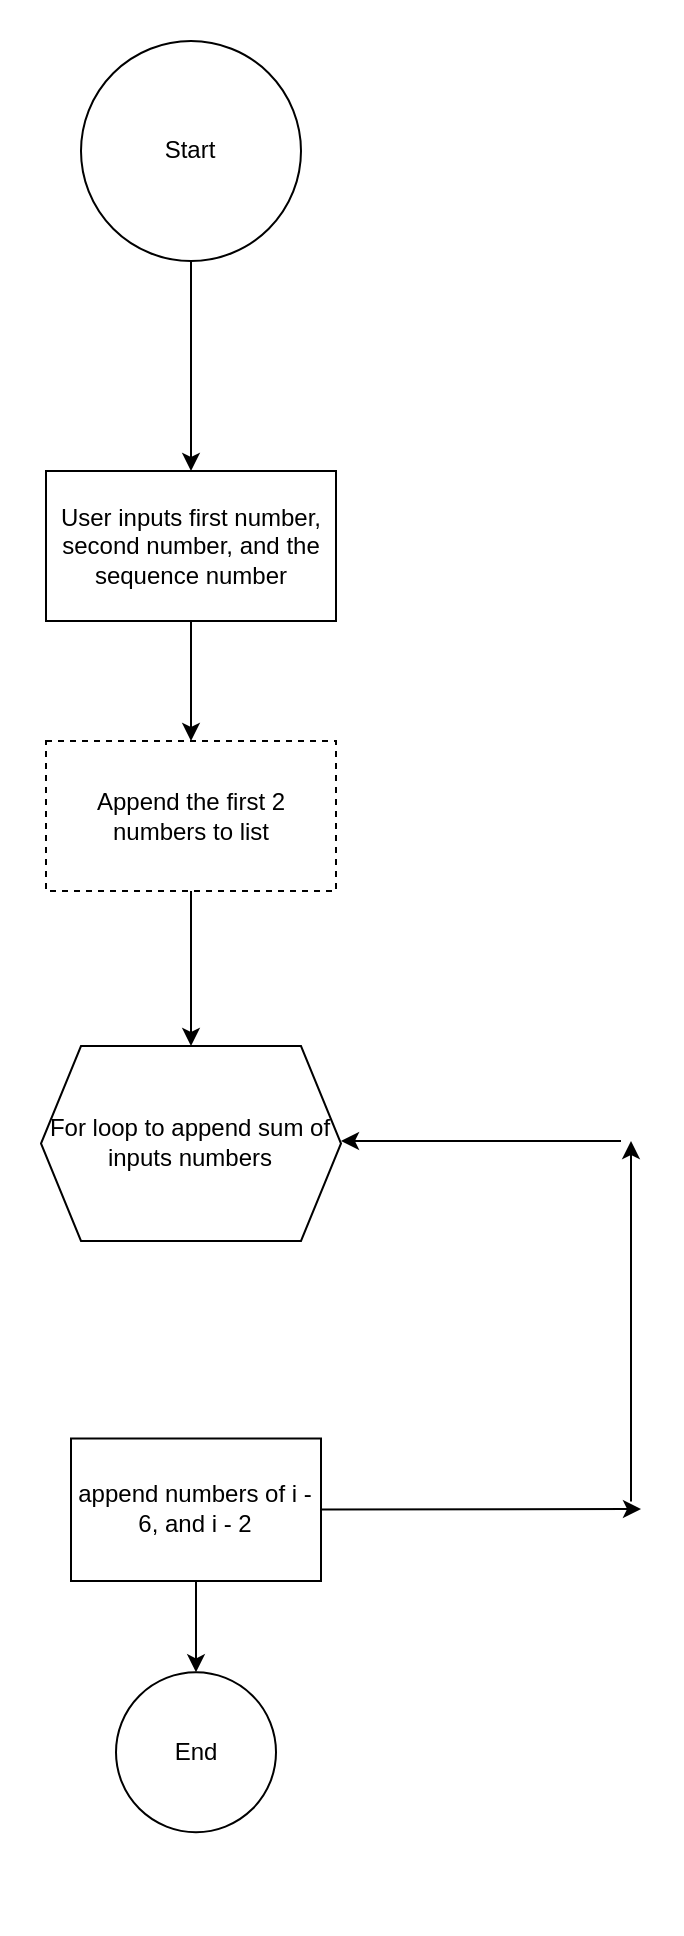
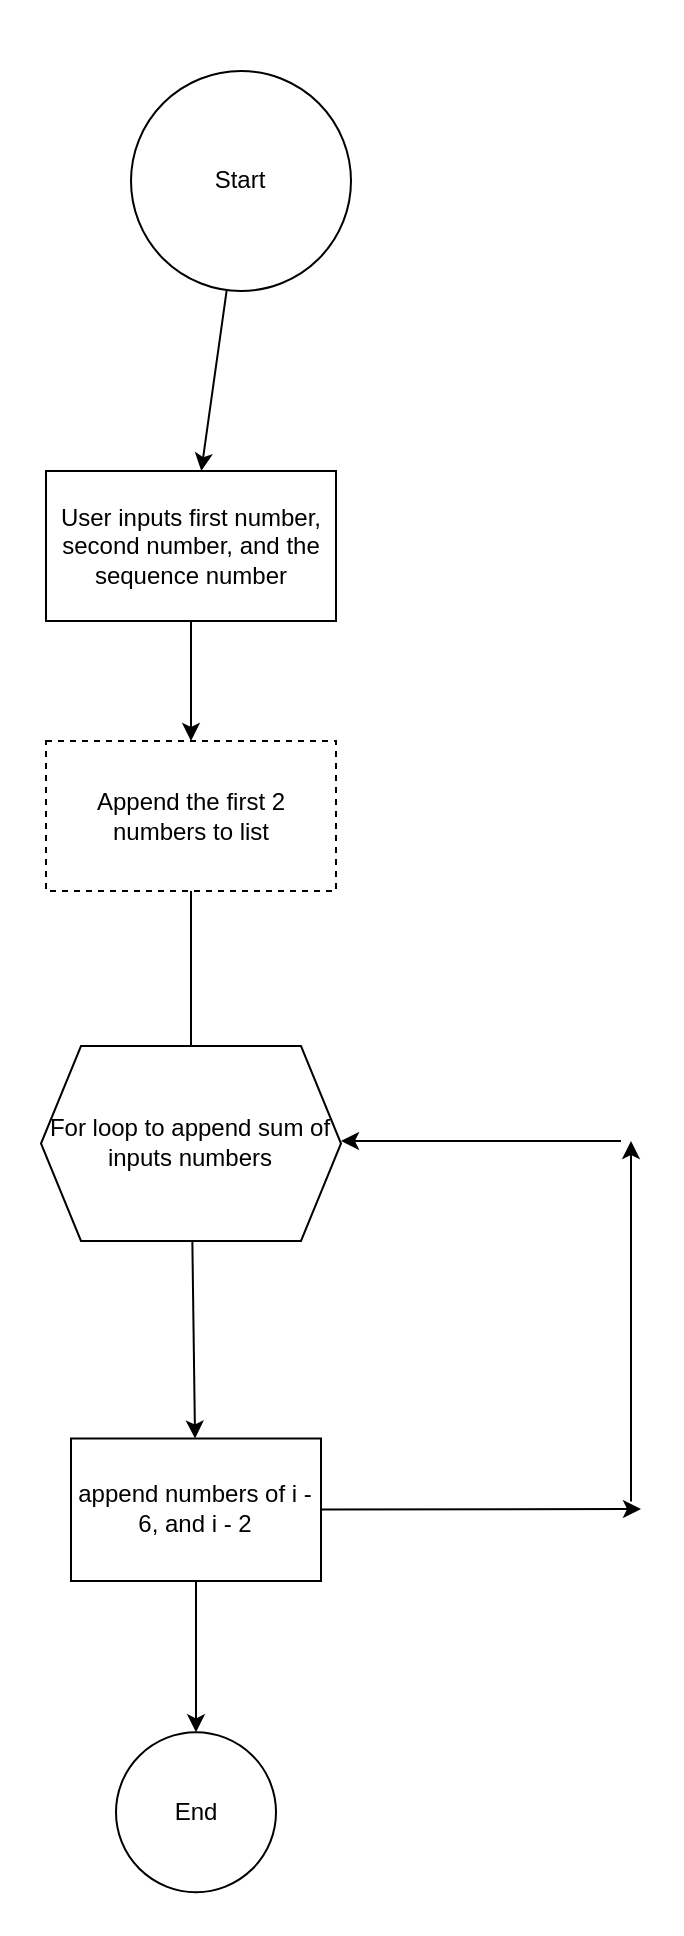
(191, 151) -> (241, 181)
(191, 1031) -> (191, 1036)
none -> (194, 1333)
(196, 1752) -> (196, 1812)
